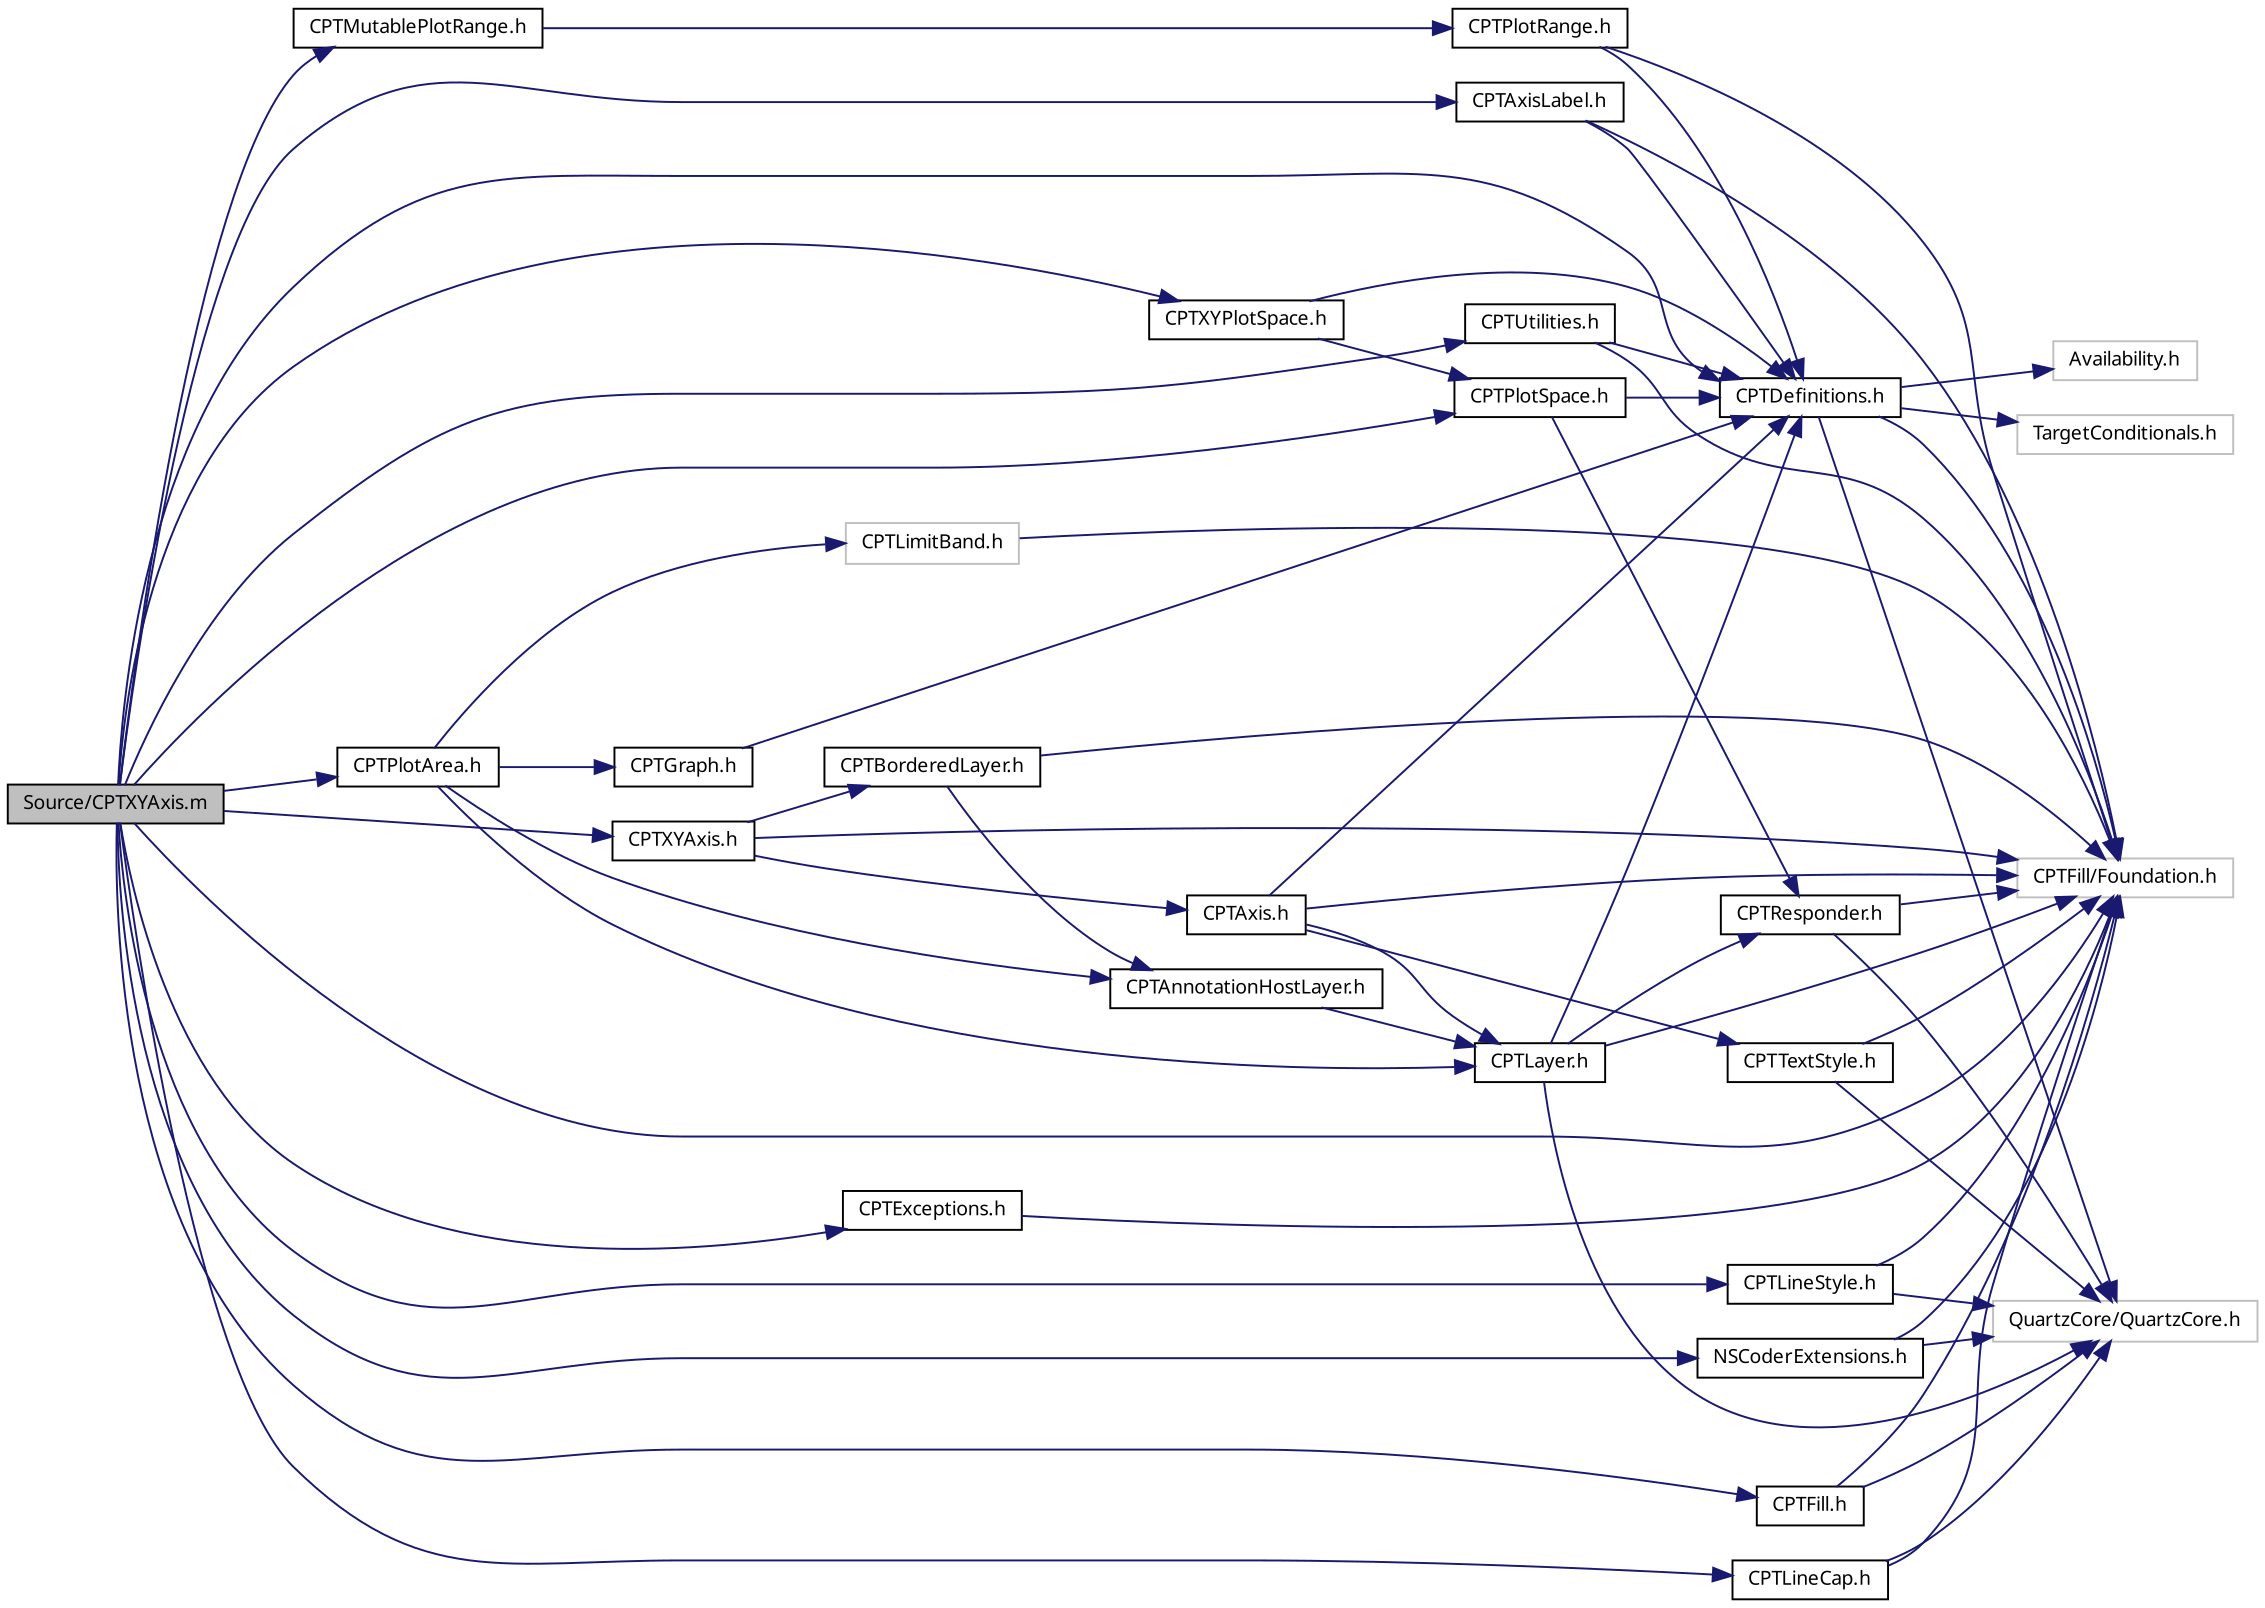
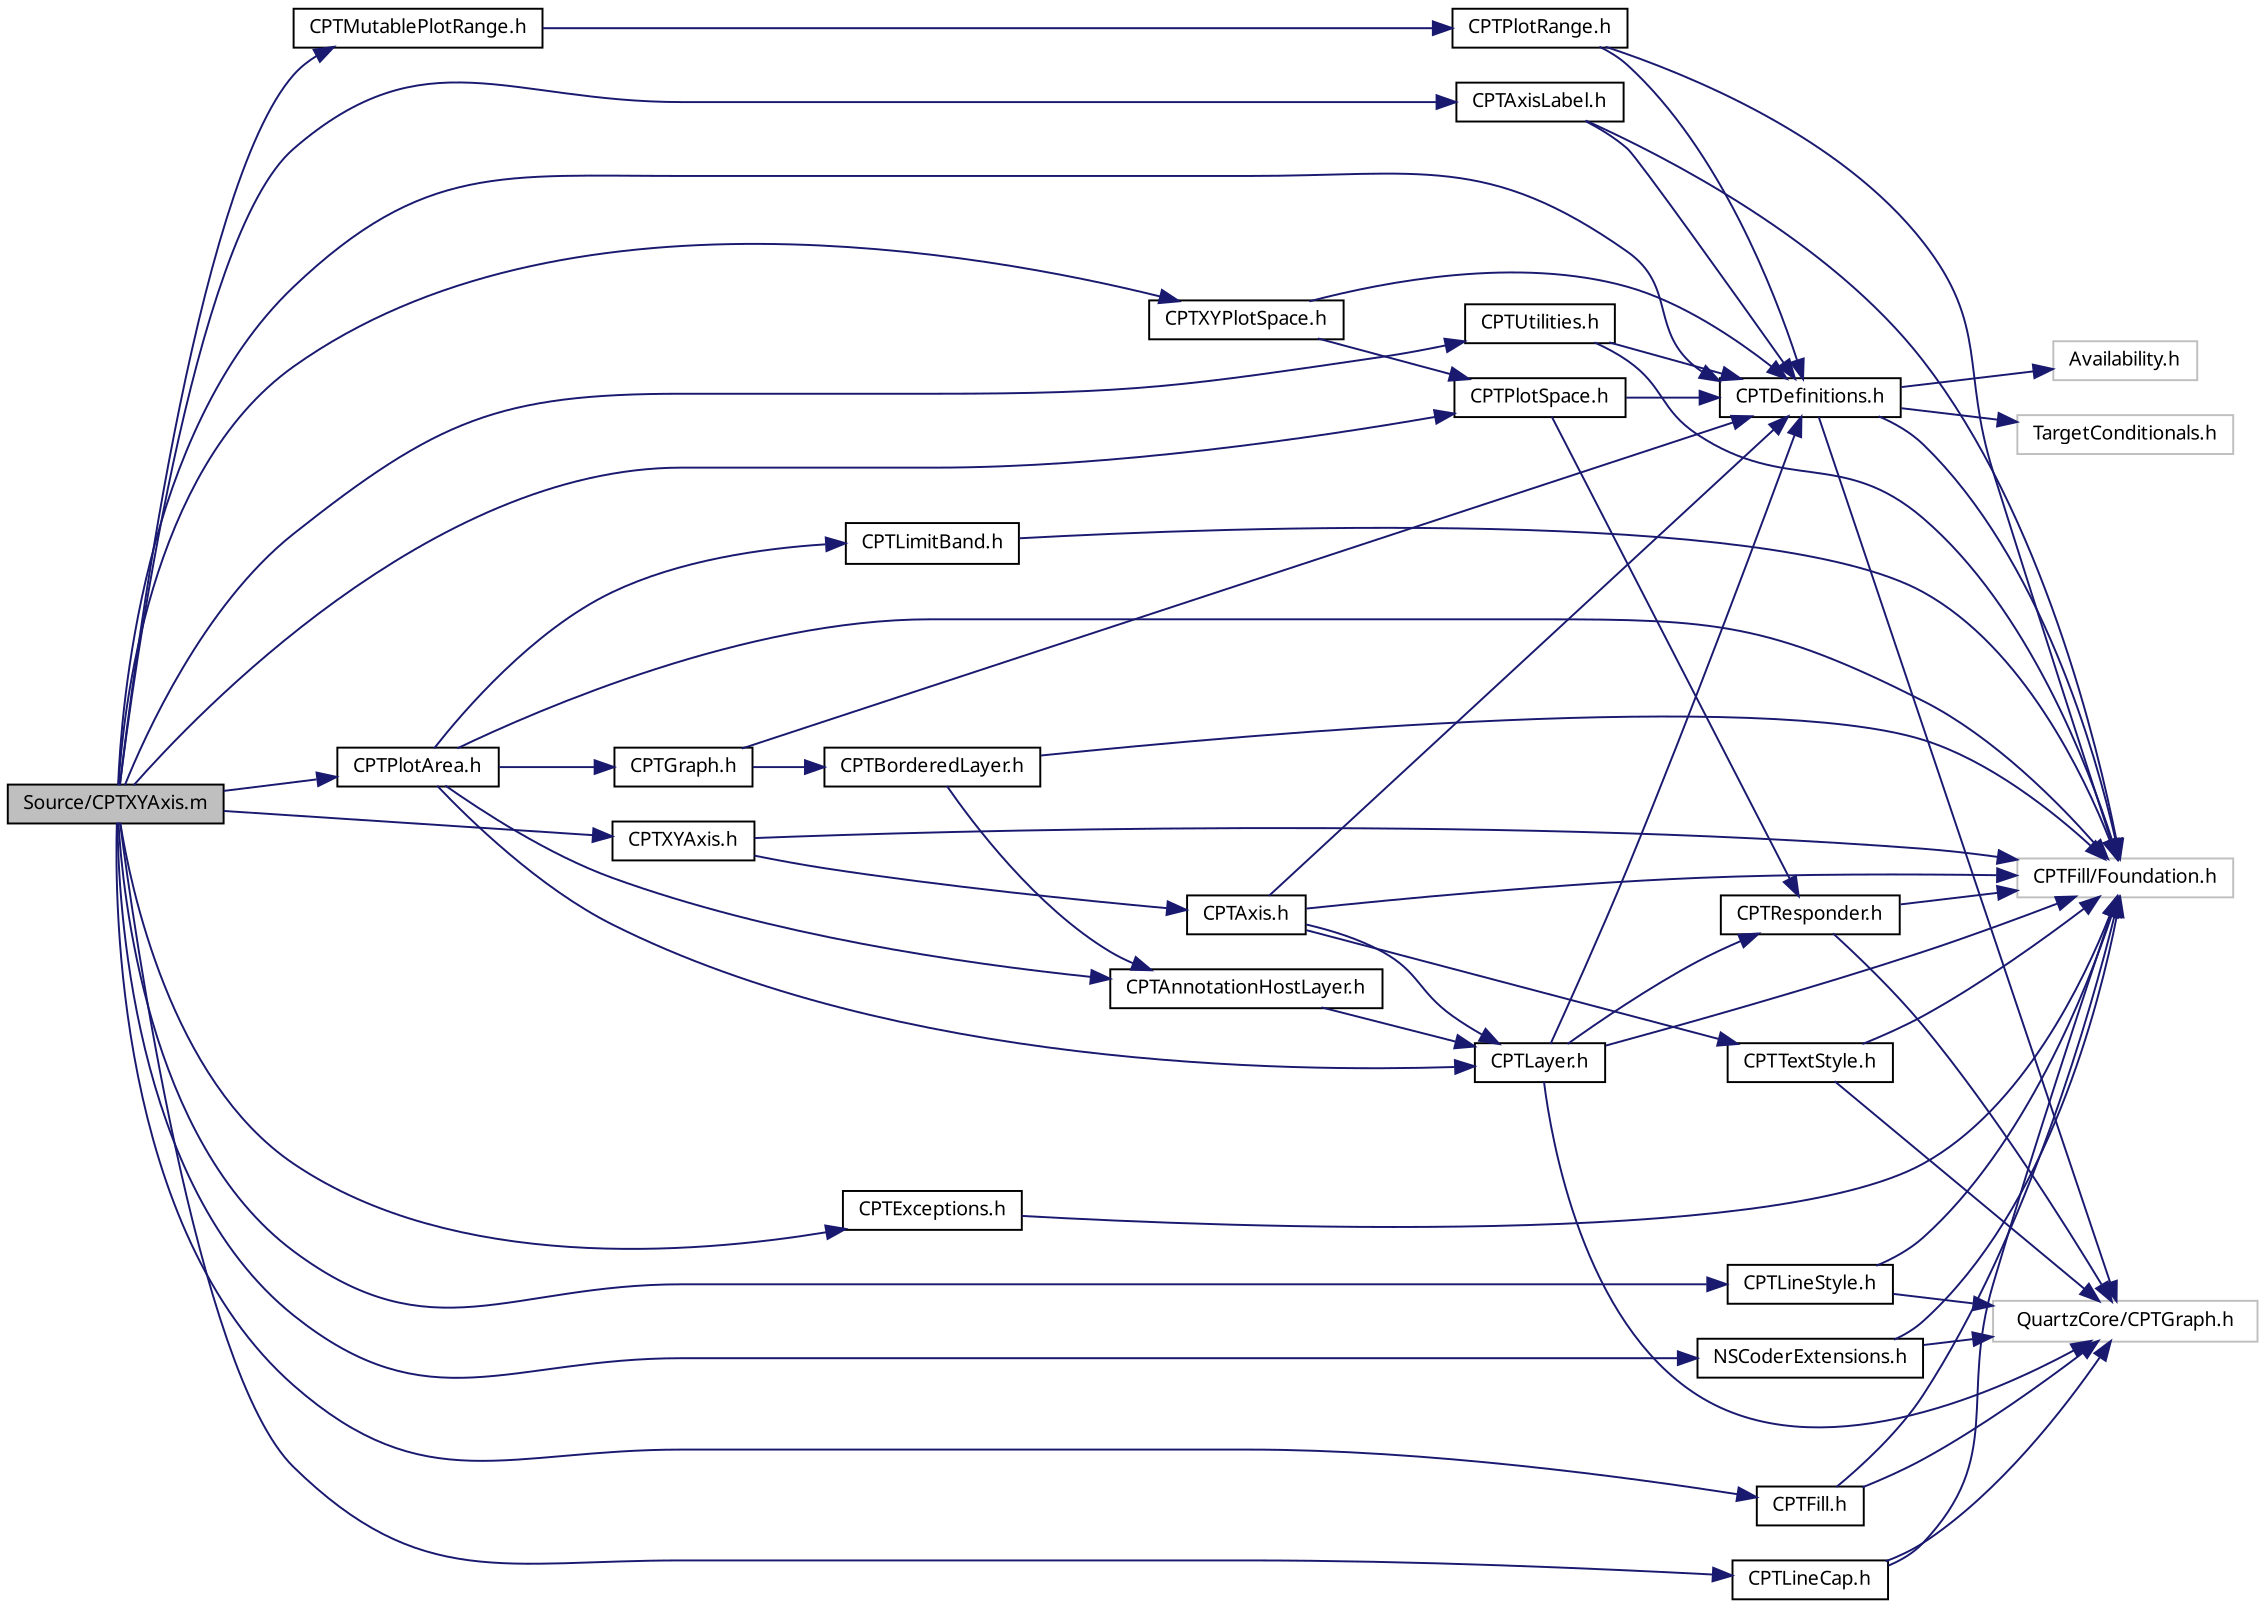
(932, 543) -> (932, 543)
(798, 807) -> (779, 767)
(1114, 1137) -> (1299, 619)
(2125, 1321) -> (2125, 1321)
